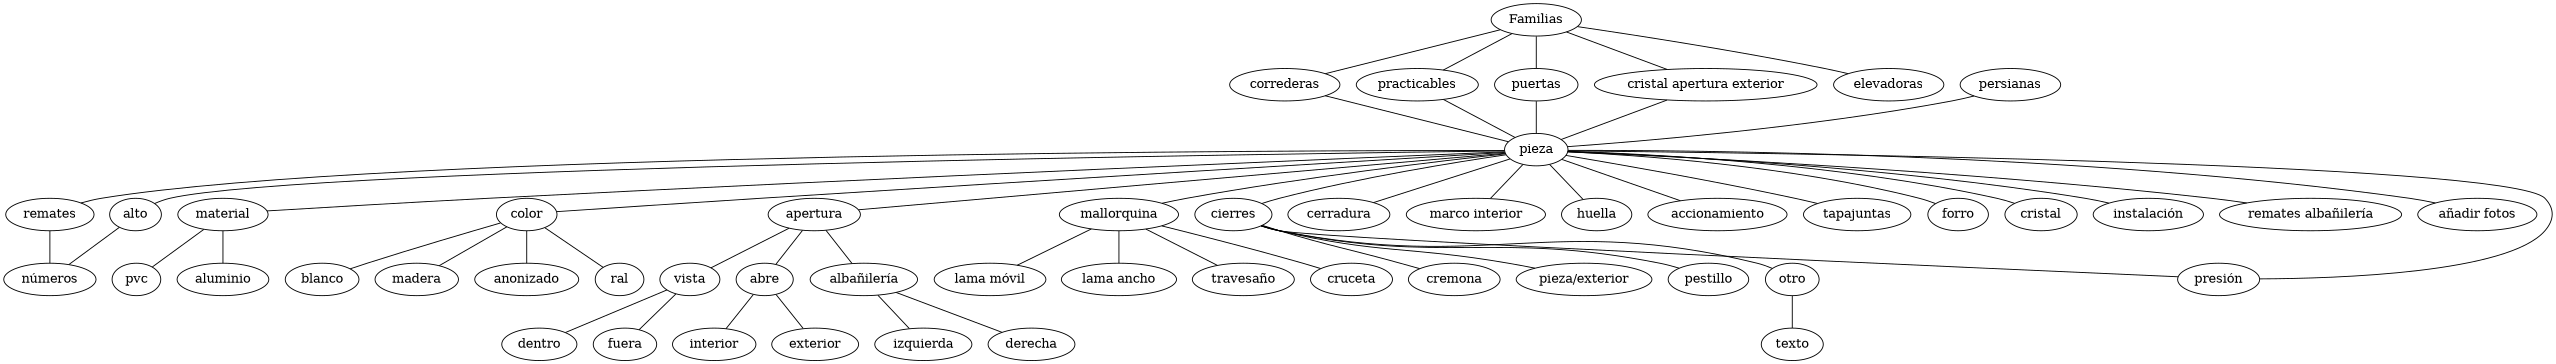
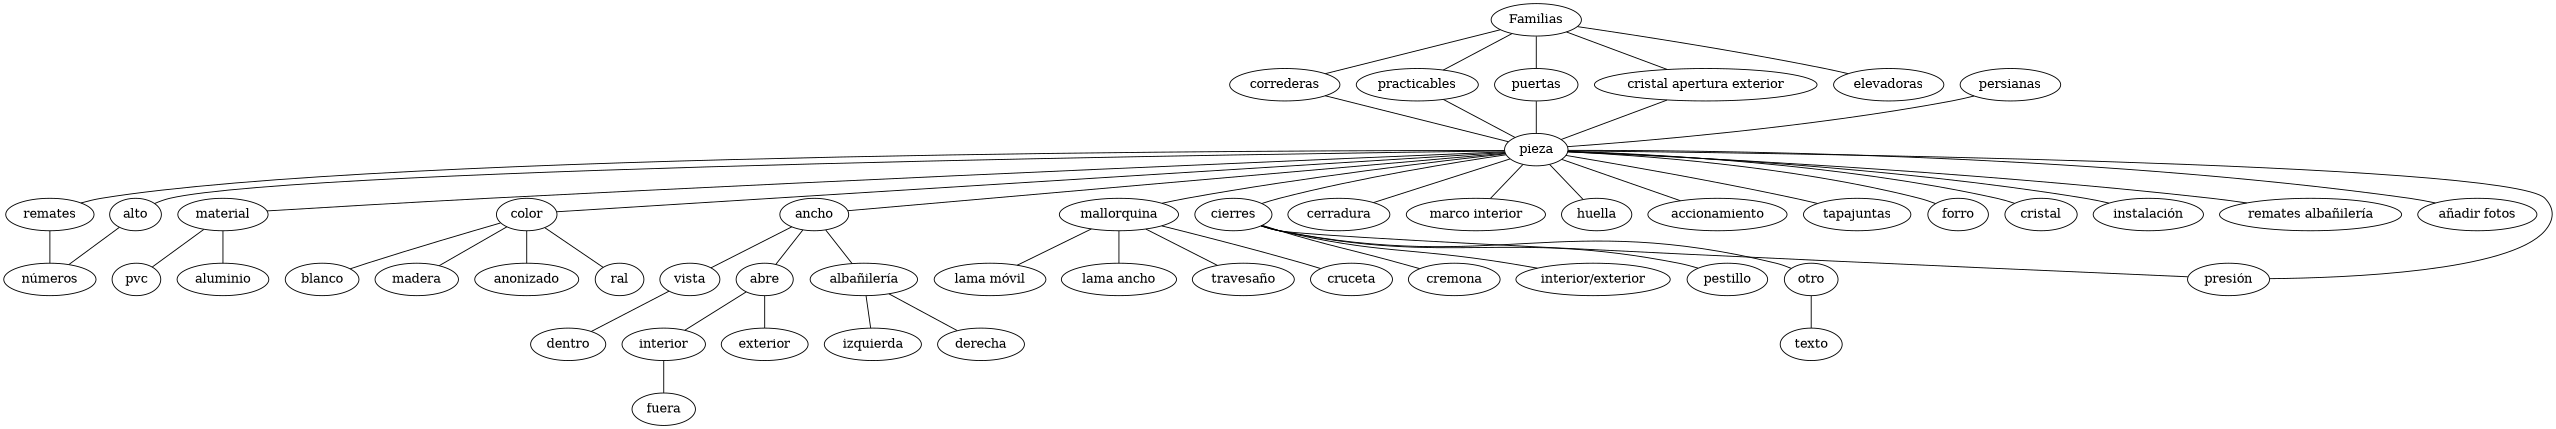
(814, 215) -> (814, 215)
(1584, 279) -> (1593, 279)
(657, 312) -> (664, 377)
